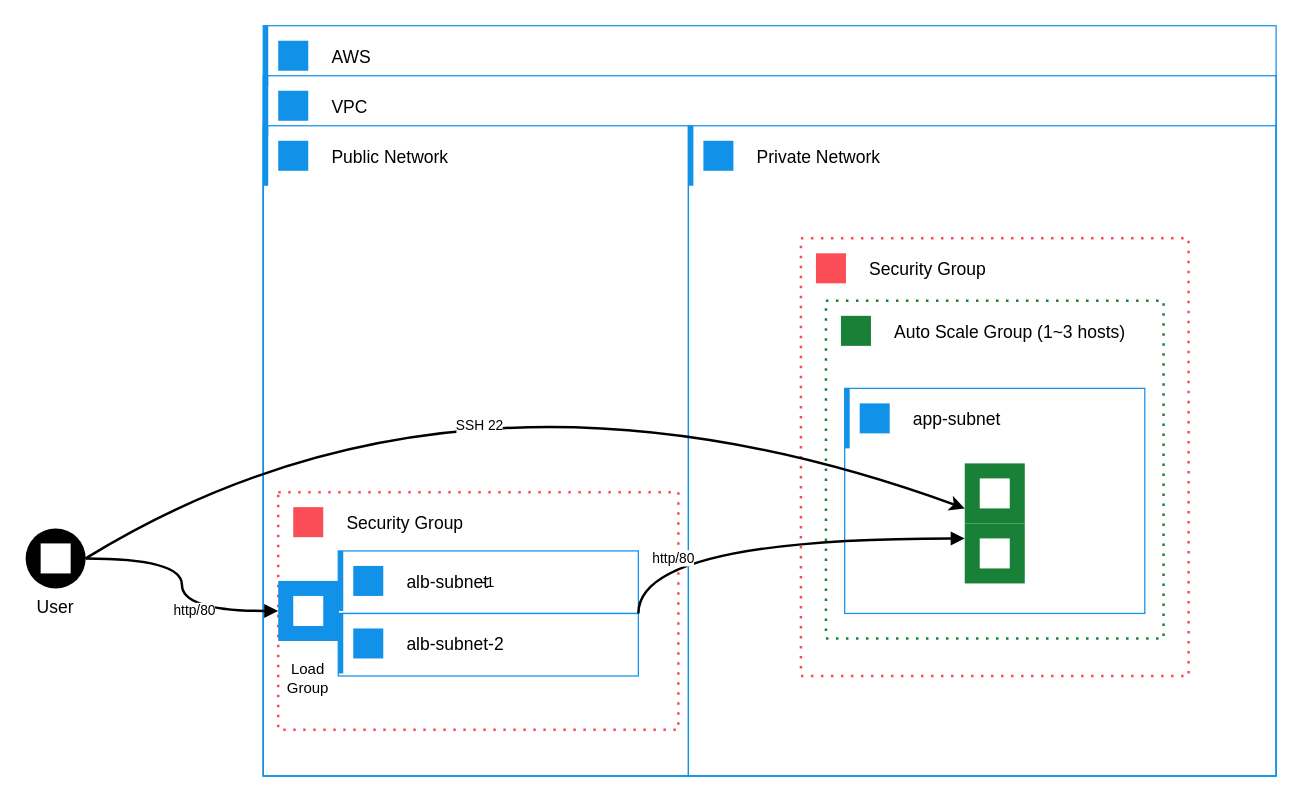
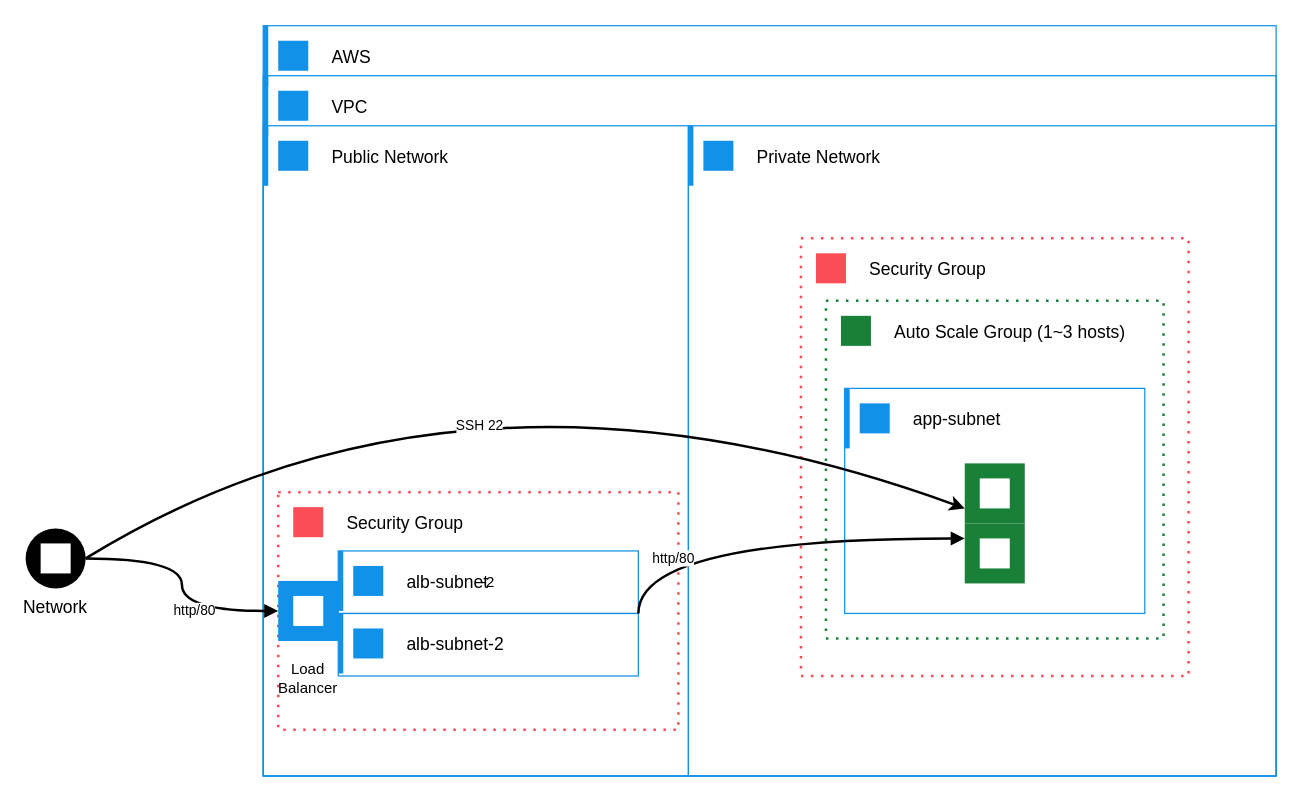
(488, 582) -> (488, 582)
(55, 607) -> (55, 607)
(308, 678) -> (308, 678)
